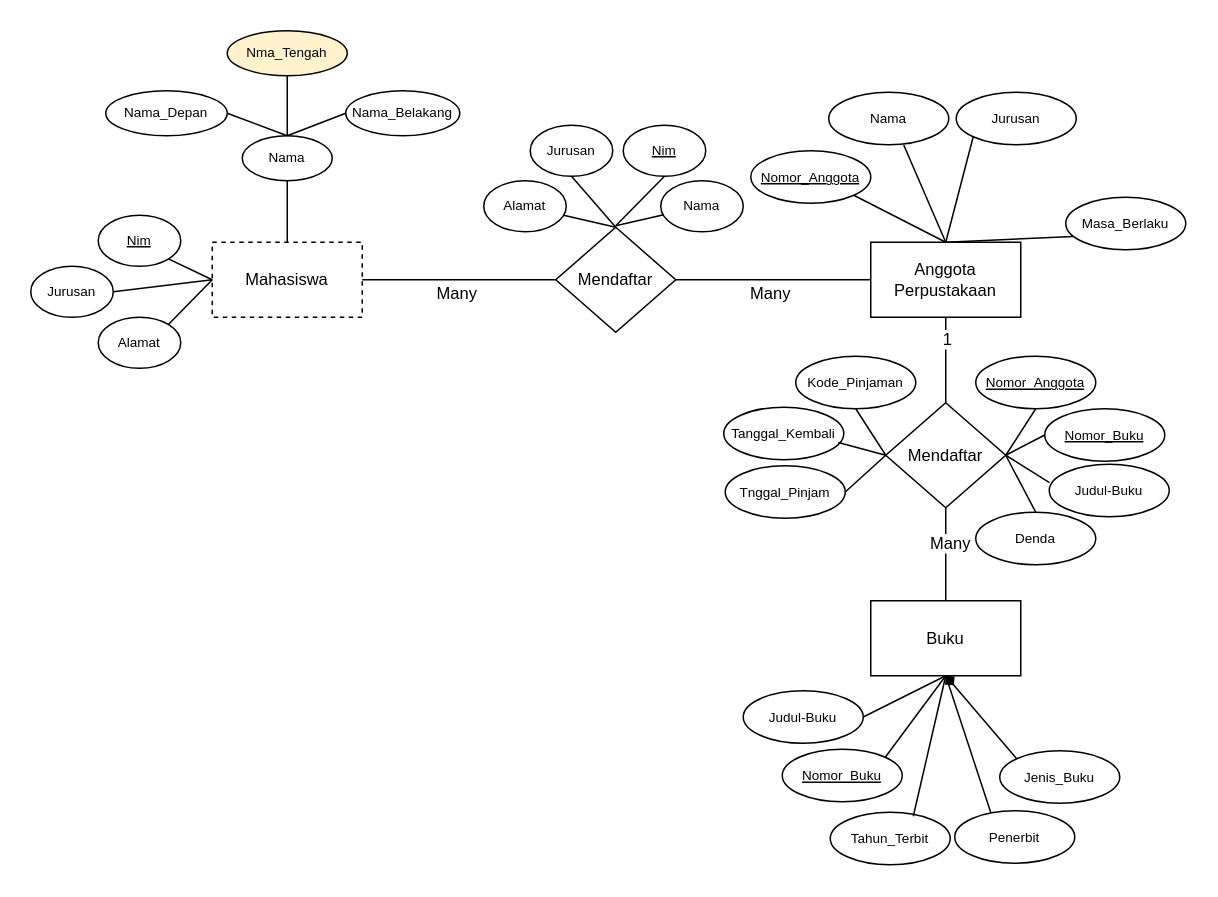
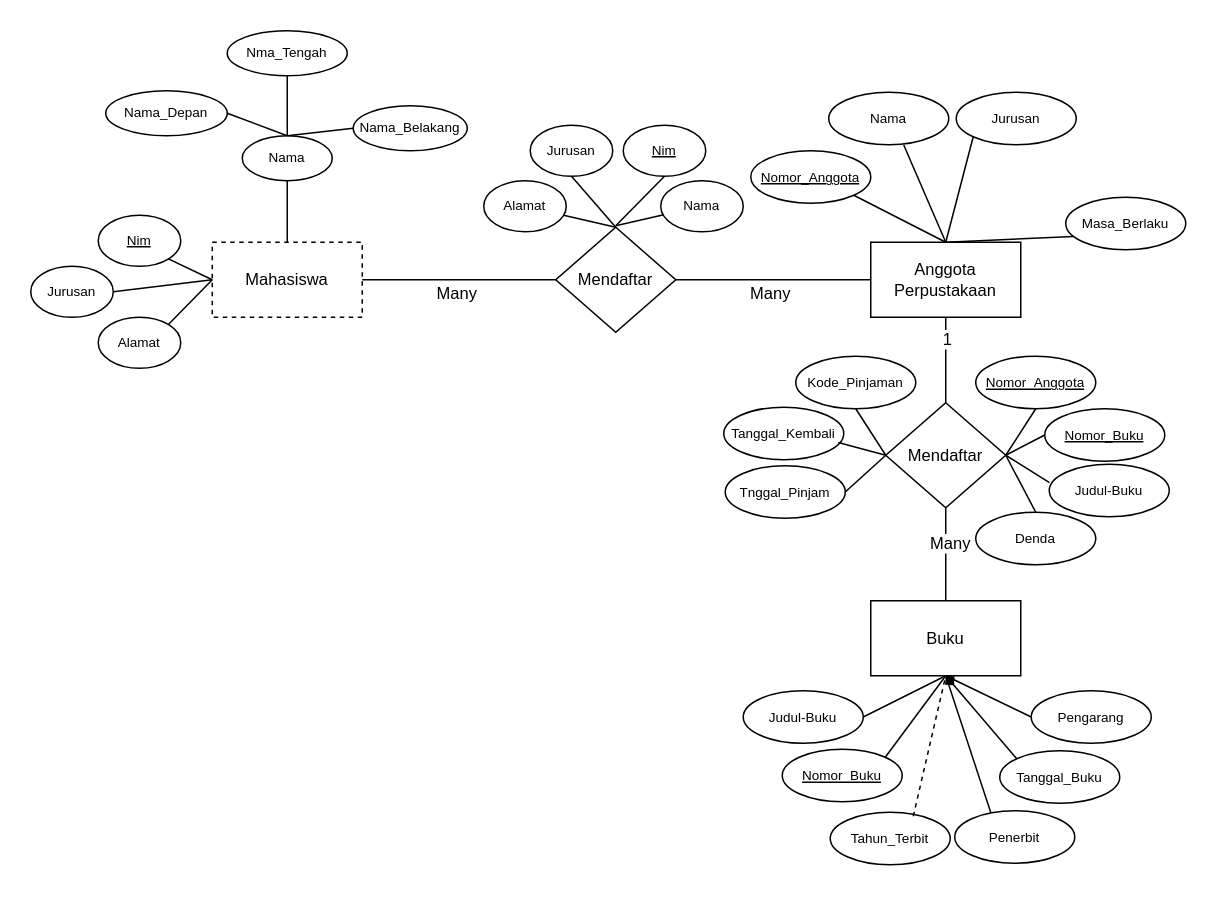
(287, 53) -> (287, 53)
(403, 113) -> (410, 128)
none -> (992, 698)
none -> (1091, 717)
(929, 748) -> (929, 748)
(1060, 778) -> (1060, 778)
